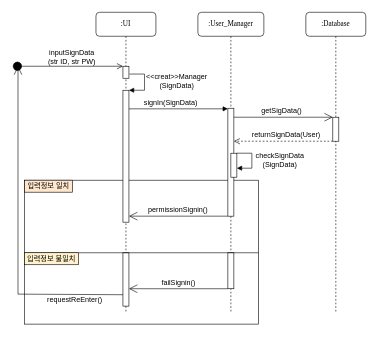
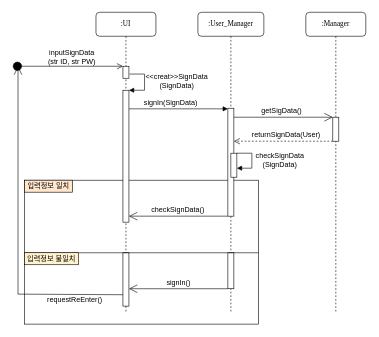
(336, 24) -> (336, 24)
(177, 81) -> (177, 81)
(178, 210) -> (178, 210)
(179, 283) -> (179, 283)
